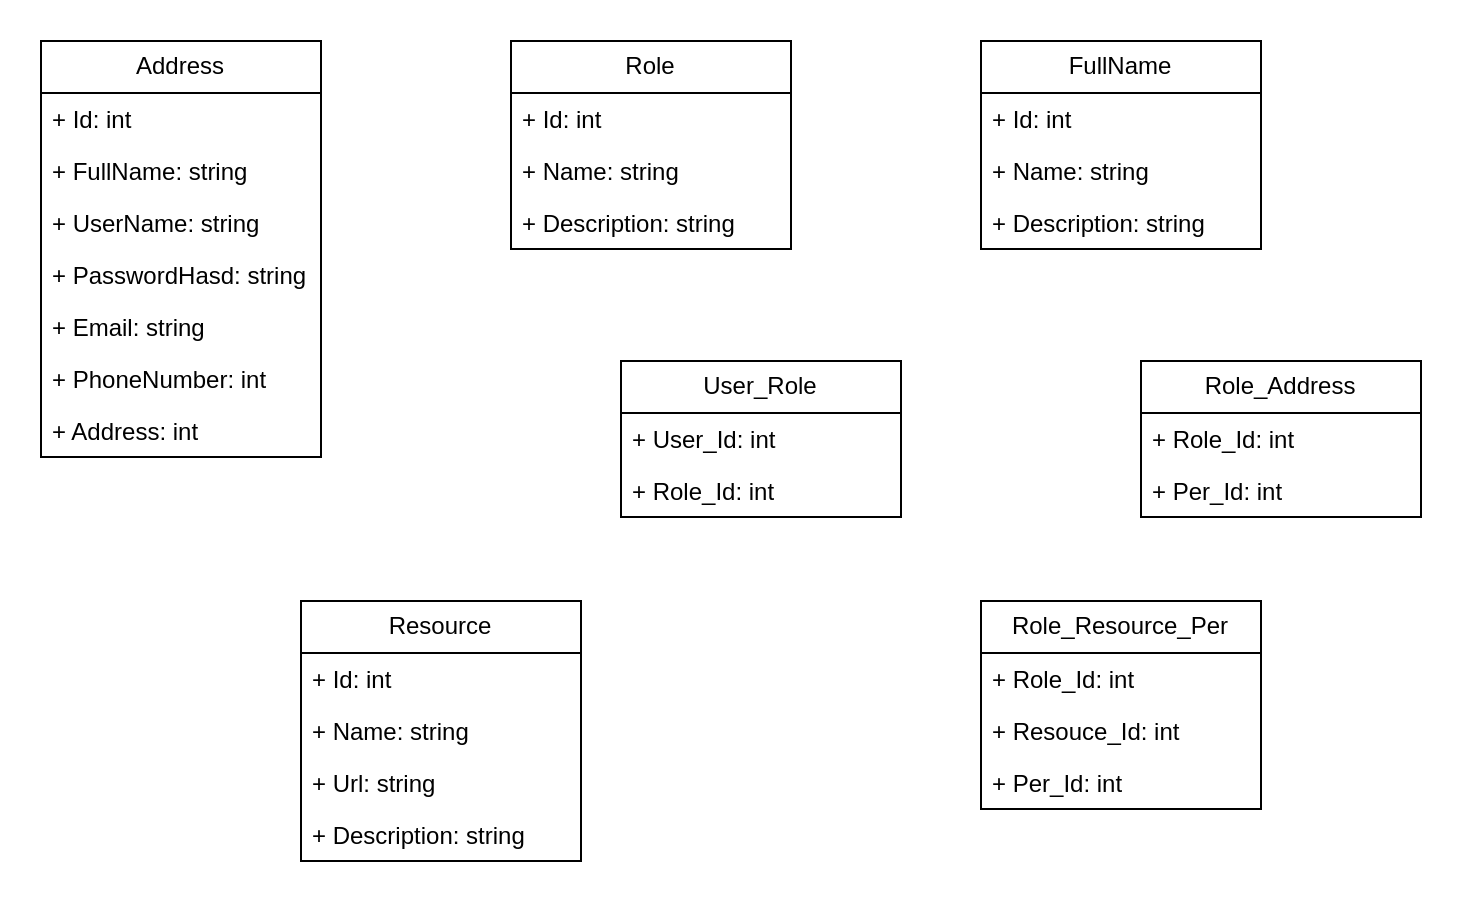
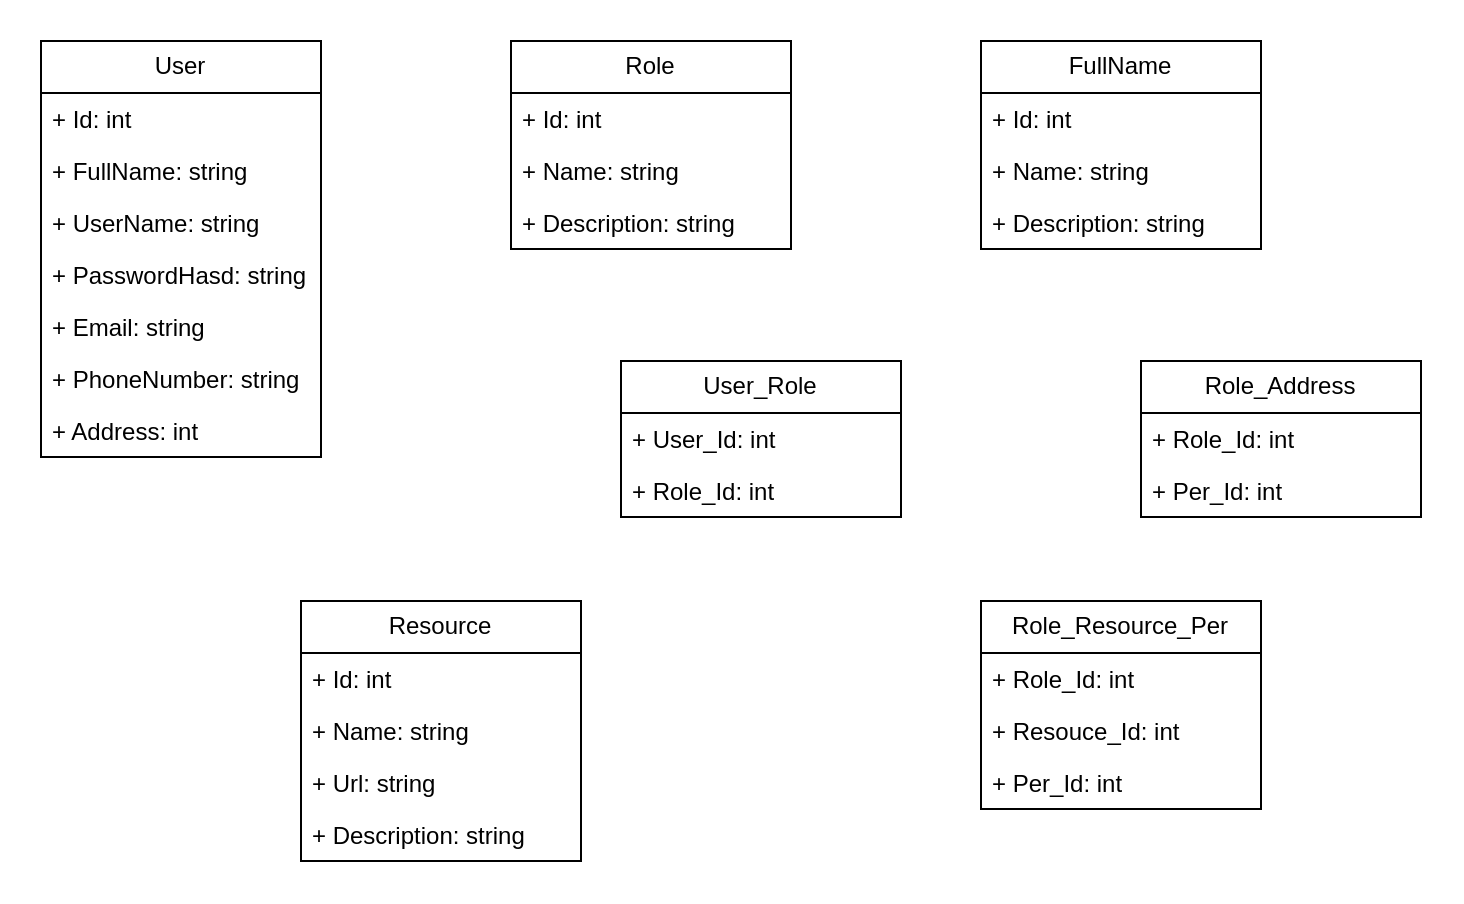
(181, 67) -> (181, 67)
(161, 381) -> (182, 381)
